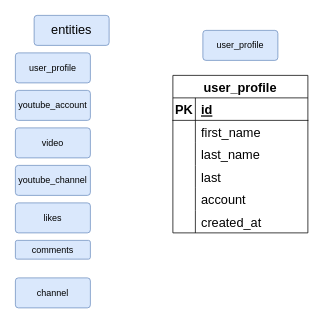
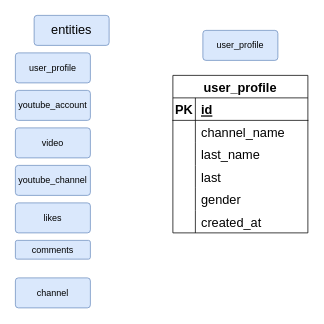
(235, 133) -> (242, 133)
(226, 200) -> (222, 200)
